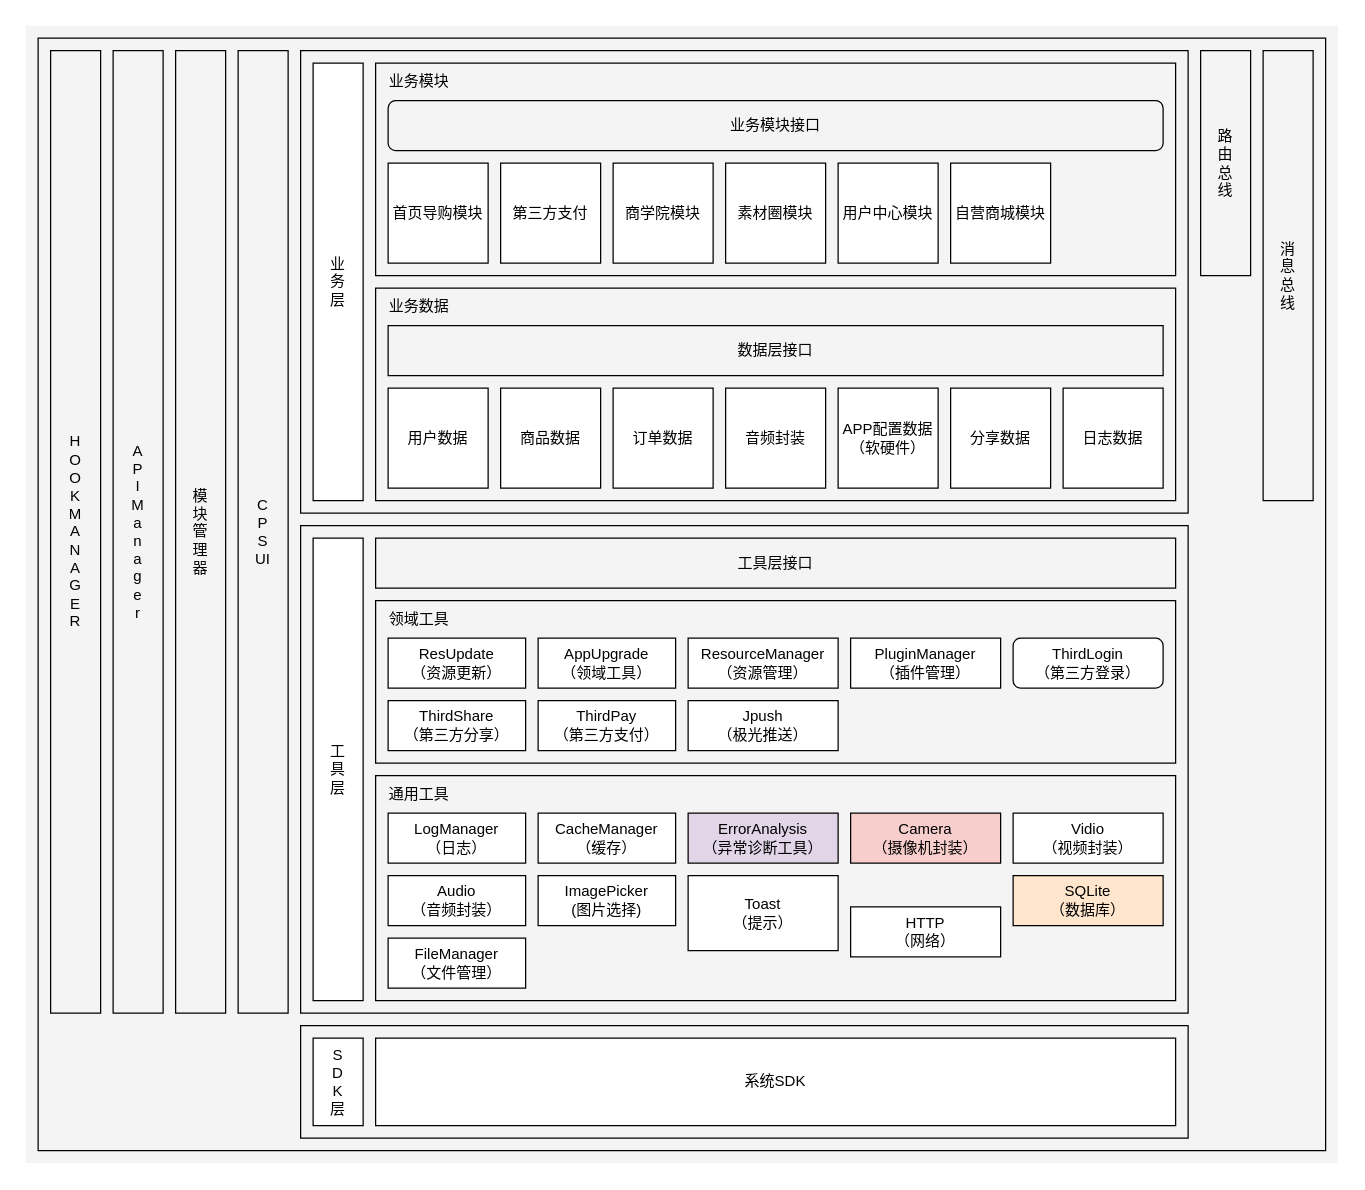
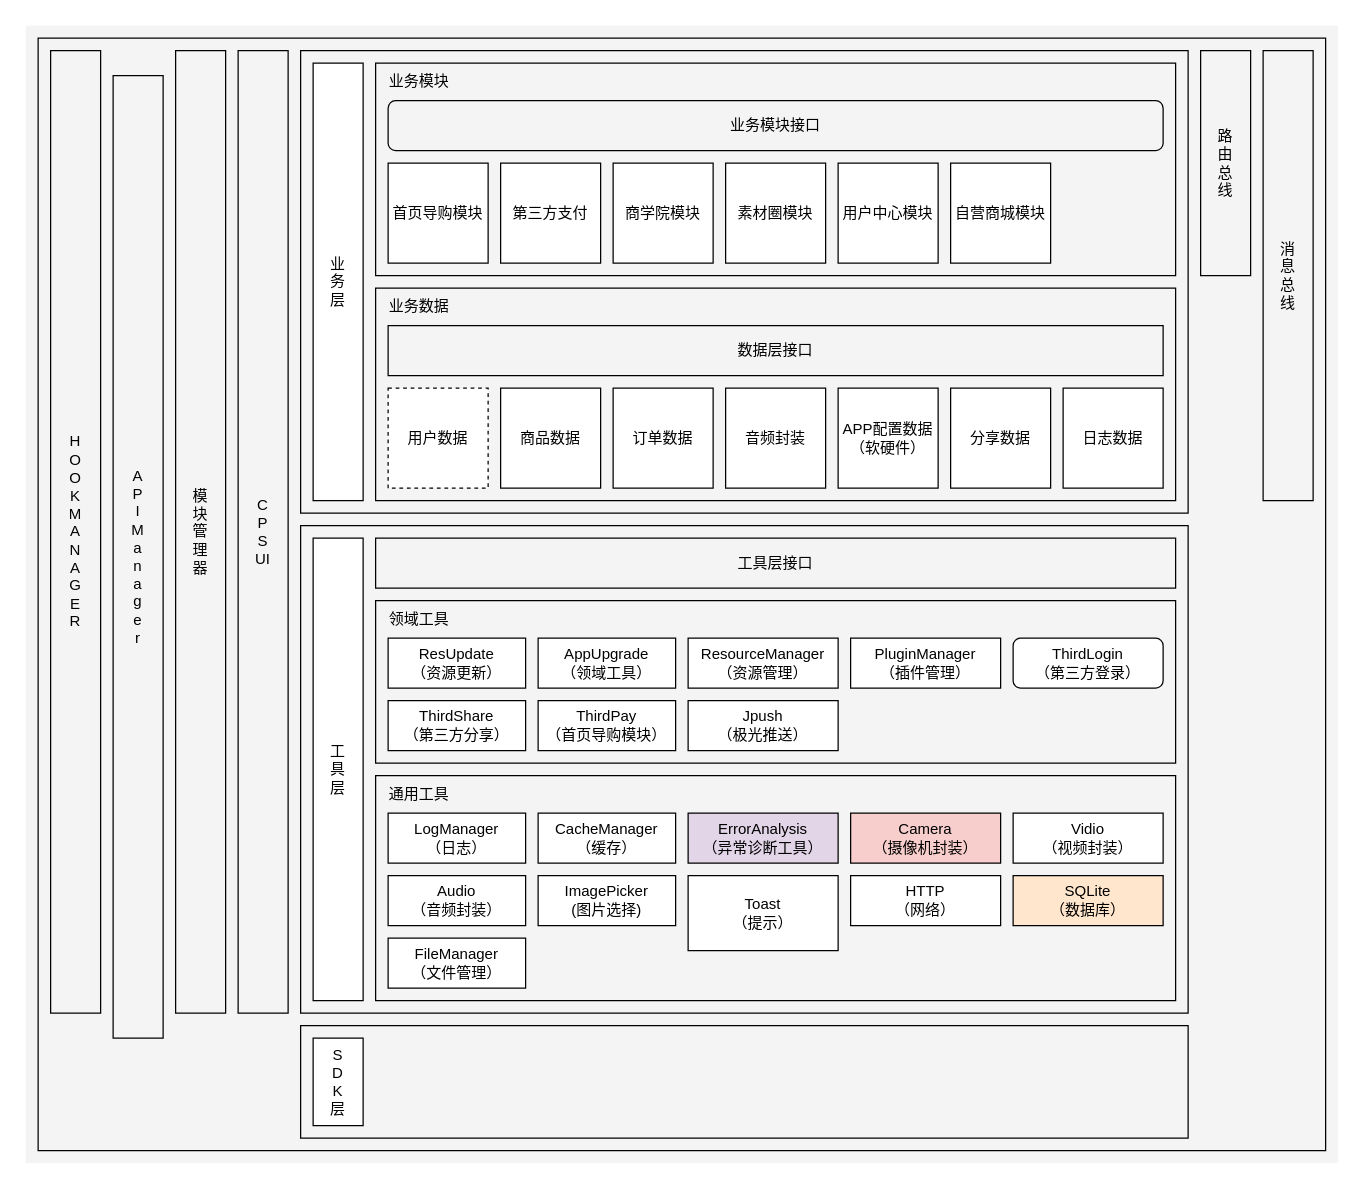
(438, 438) -> (438, 438)
(138, 532) -> (138, 557)
(607, 726) -> (607, 726)
(926, 932) -> (926, 901)
(776, 1082) -> none
